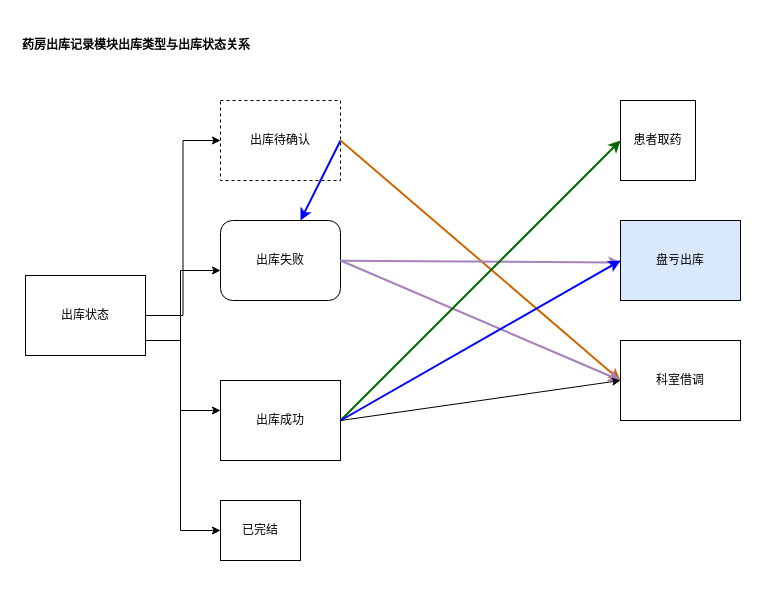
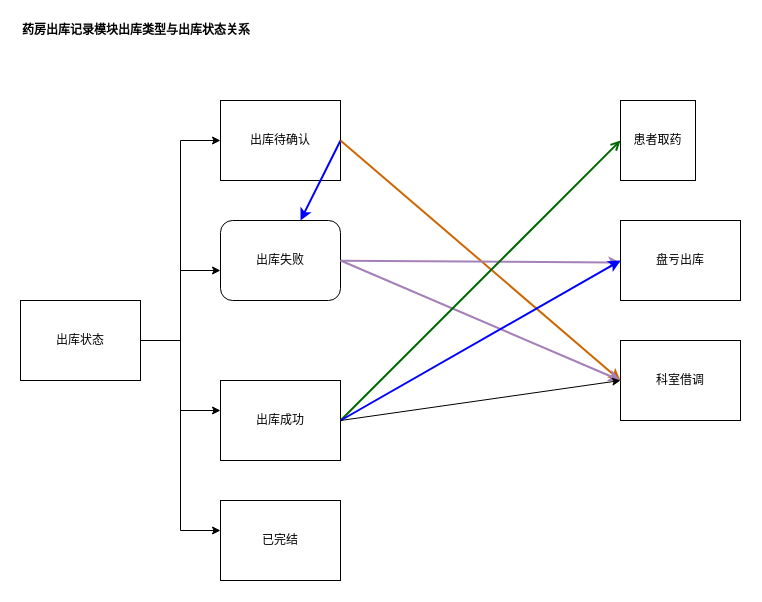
(141, 46) -> (141, 31)
(281, 141) -> (281, 141)
(613, 148) -> (614, 147)
(681, 261) -> (681, 261)
(86, 316) -> (81, 341)
(261, 531) -> (281, 541)
